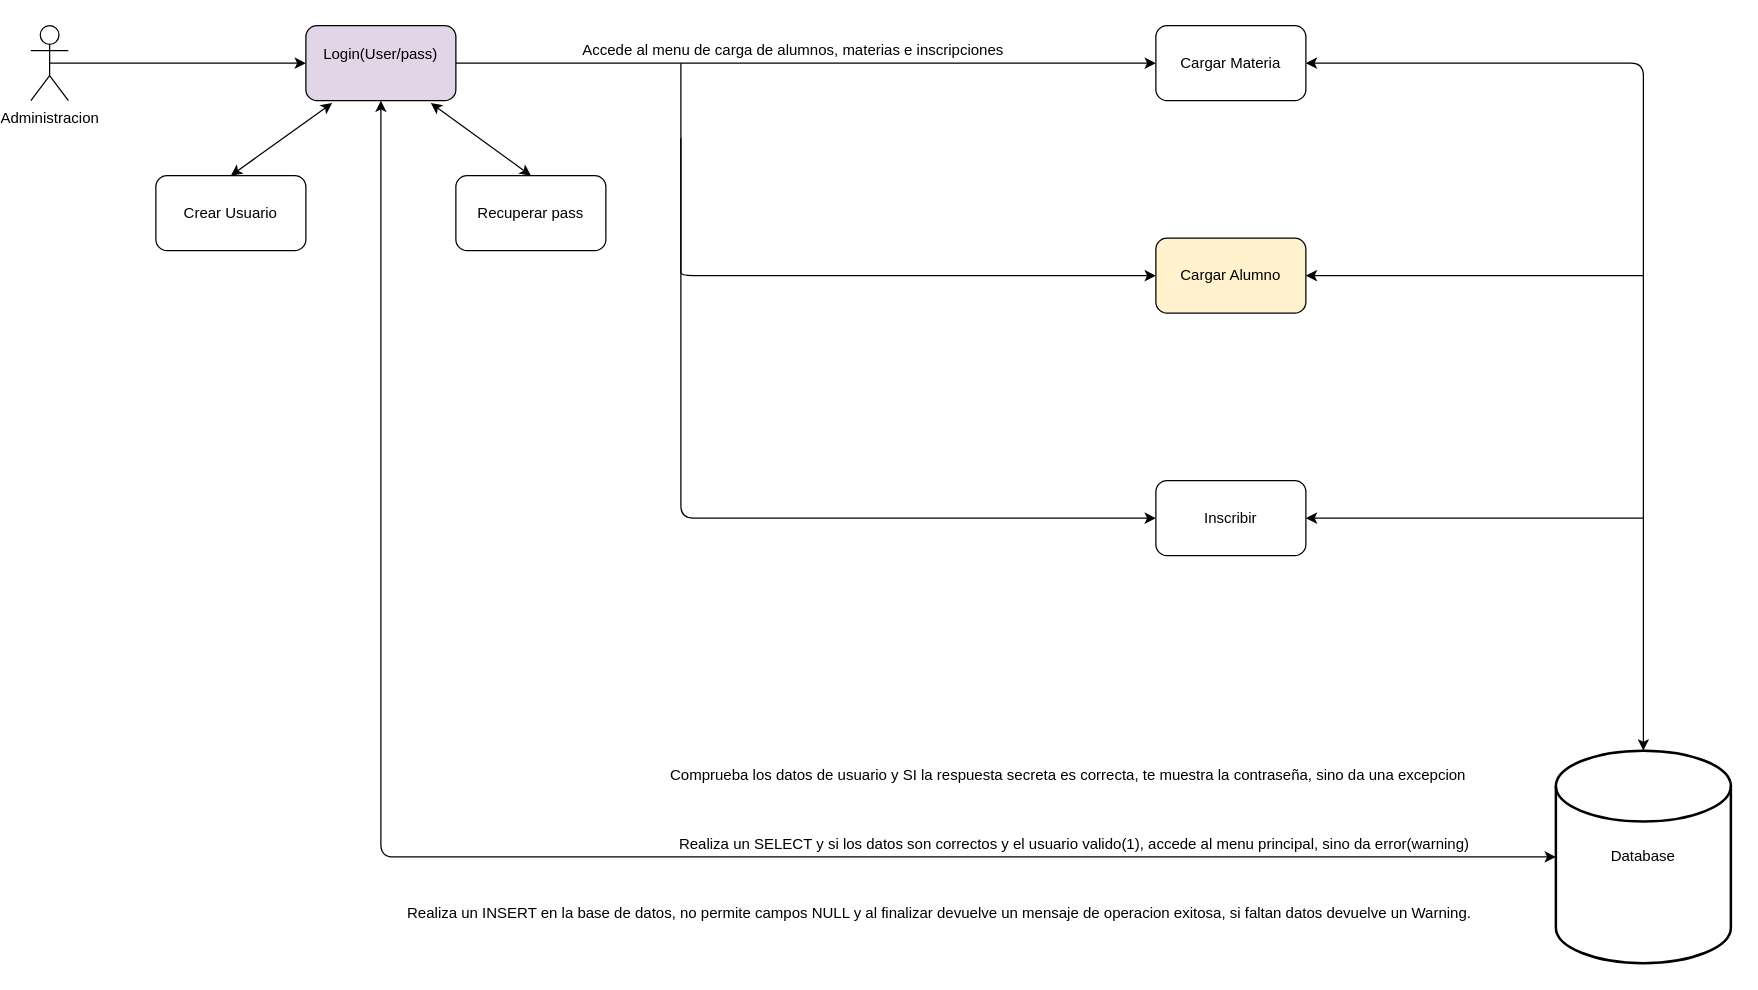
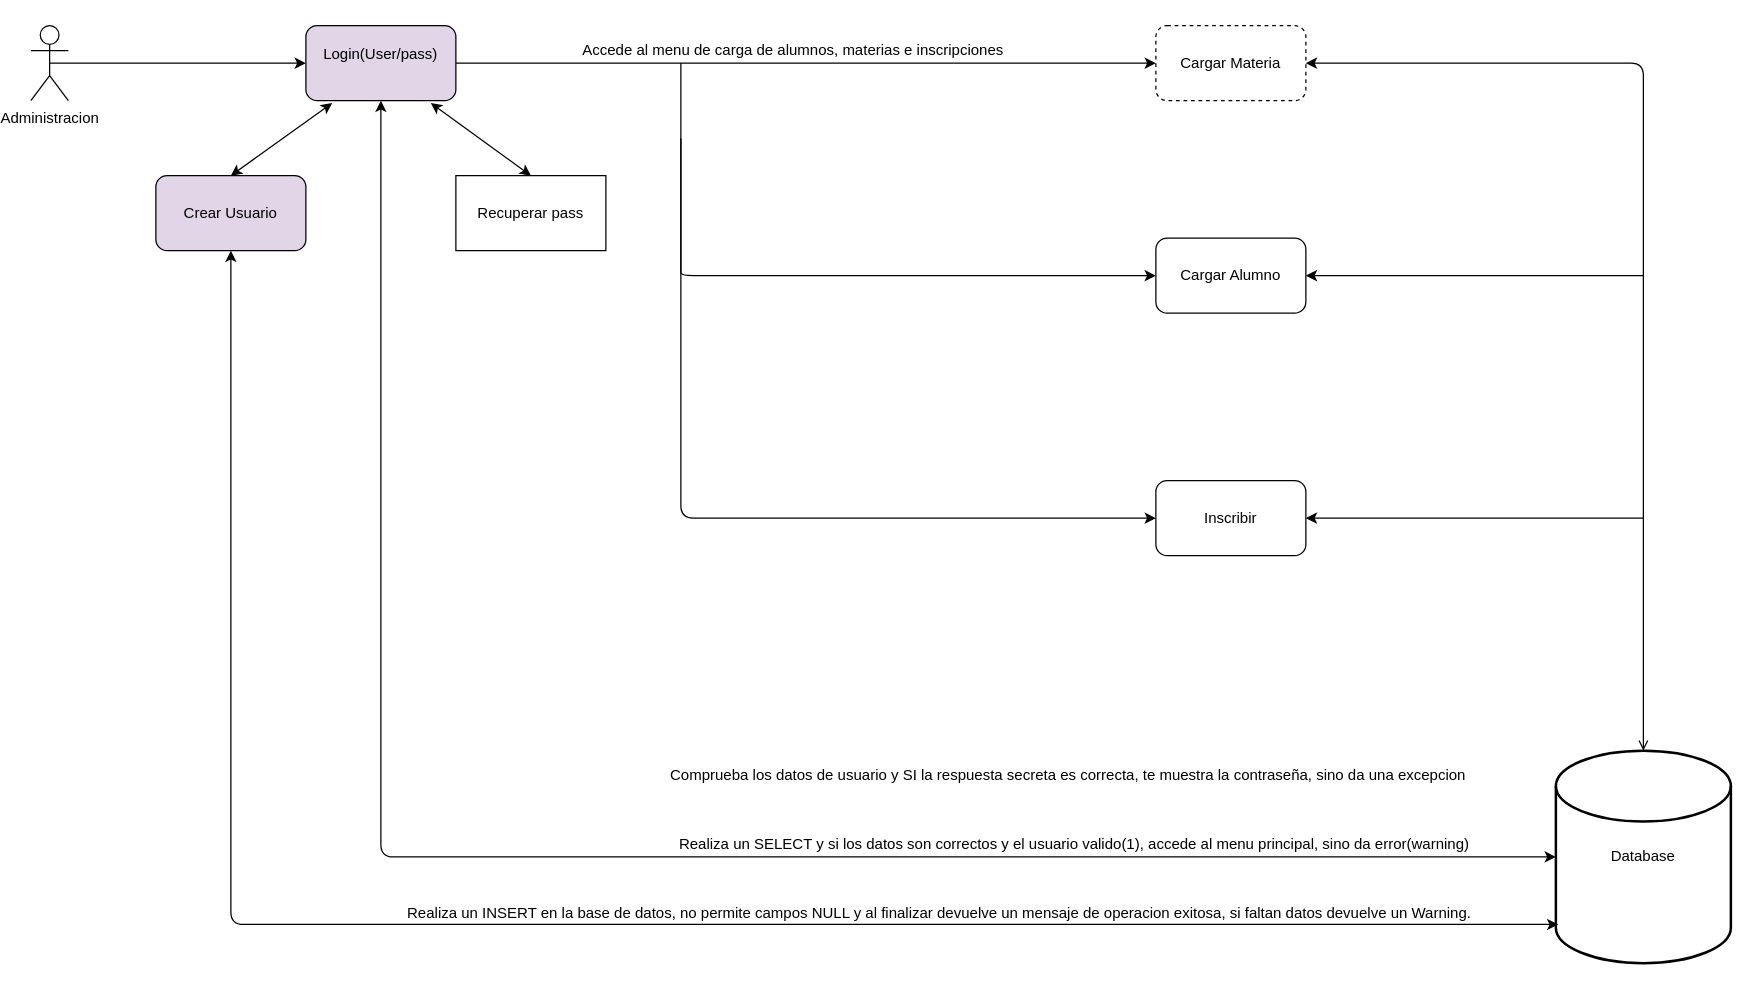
(1231, 63) -> (1231, 63)
(231, 213) -> (231, 213)
(531, 213) -> (531, 213)
(1231, 276) -> (1231, 276)
(1643, 741) -> (1643, 743)
none -> (563, 924)
